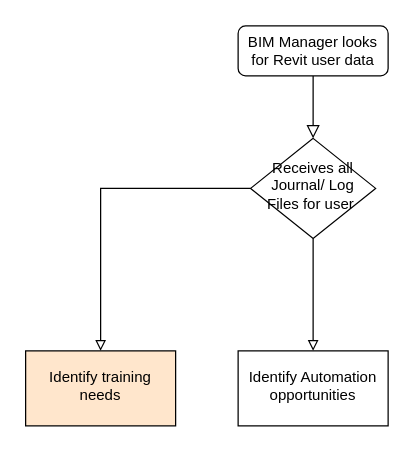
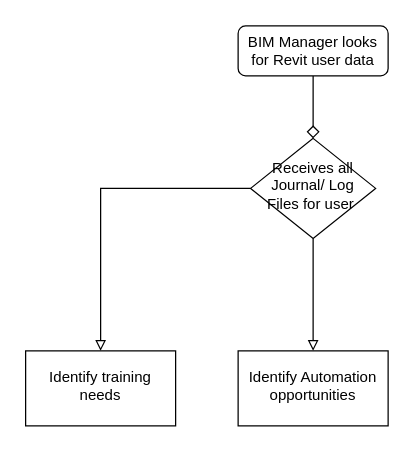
(313, 124) -> (313, 124)
(101, 388) -> (101, 388)
